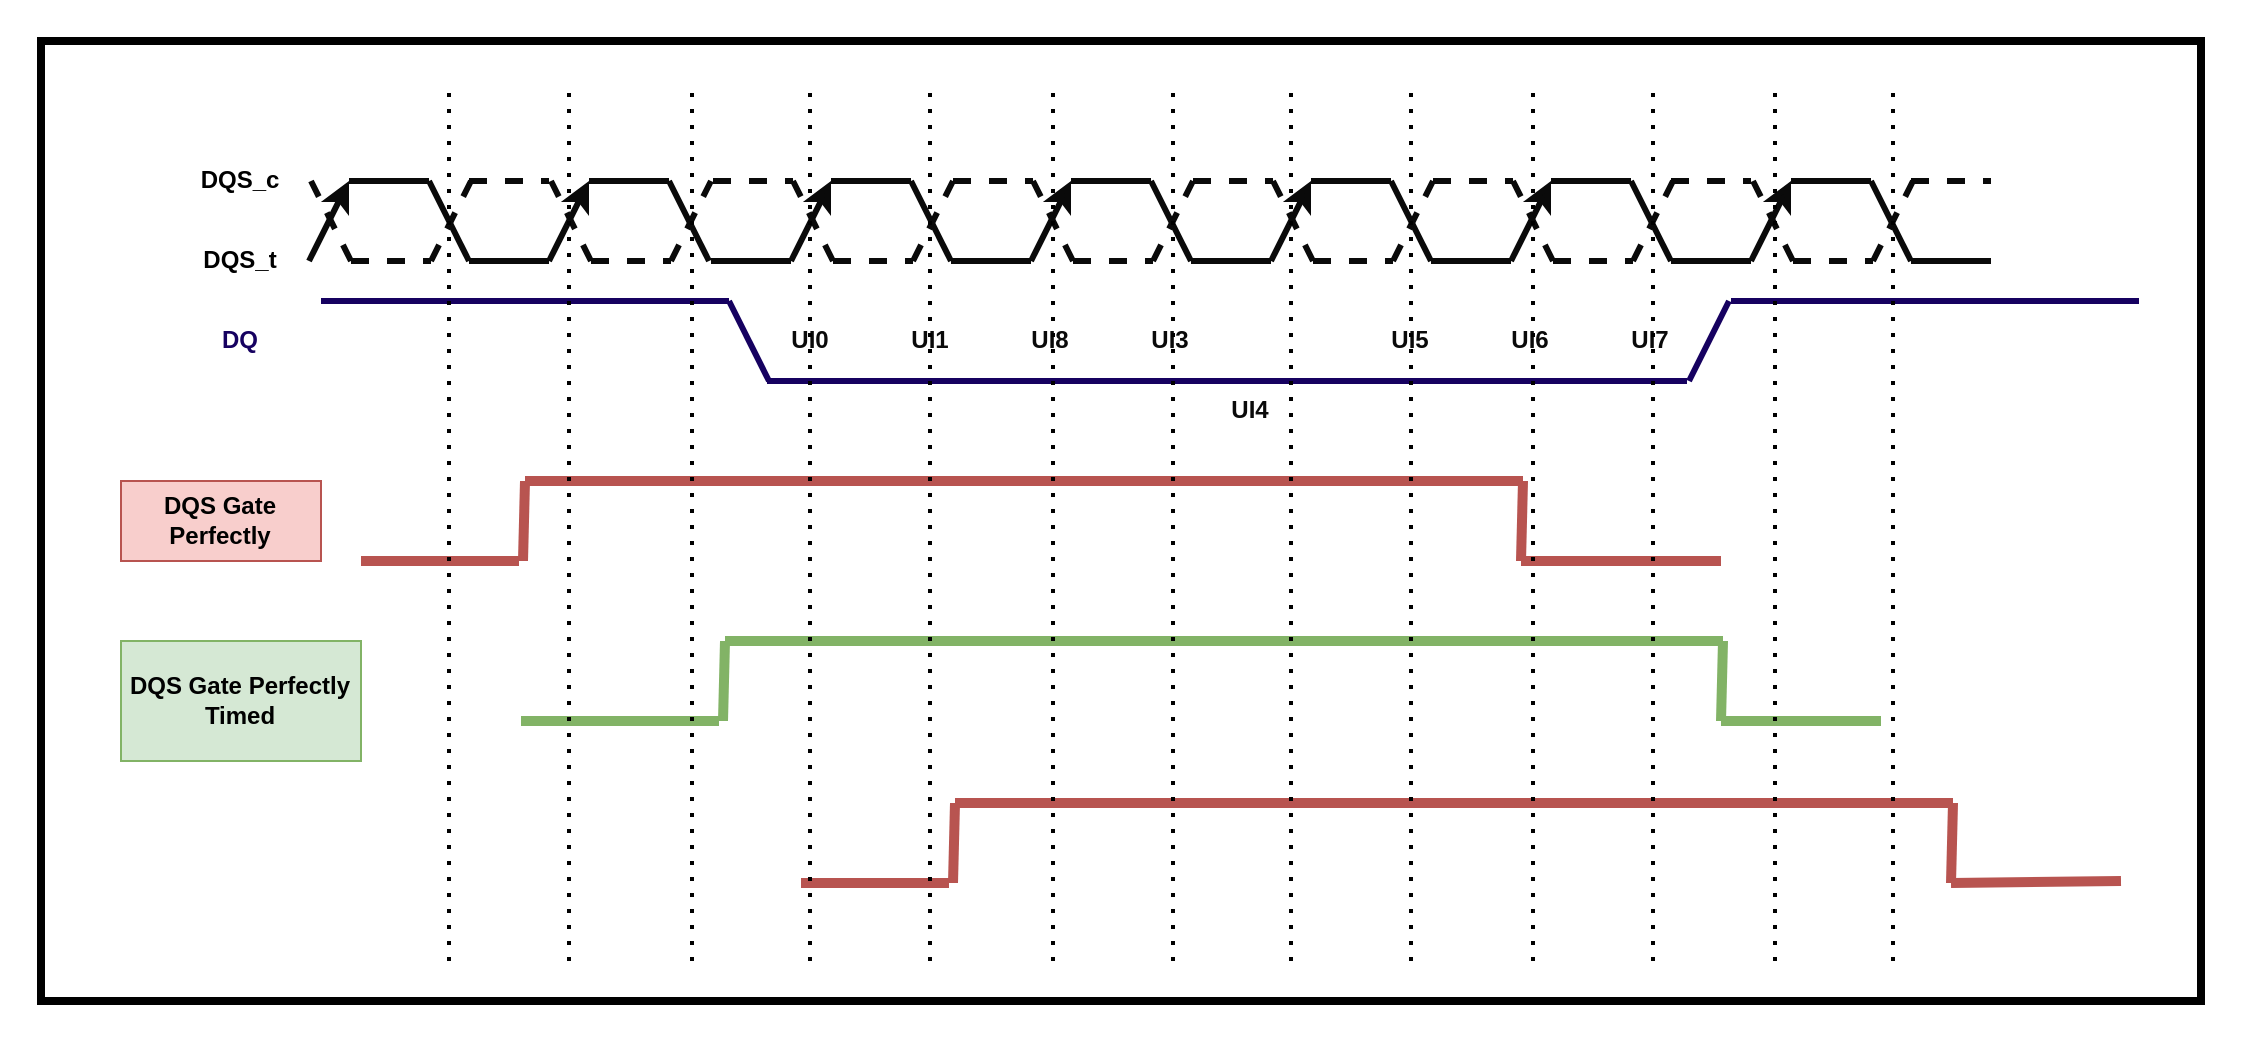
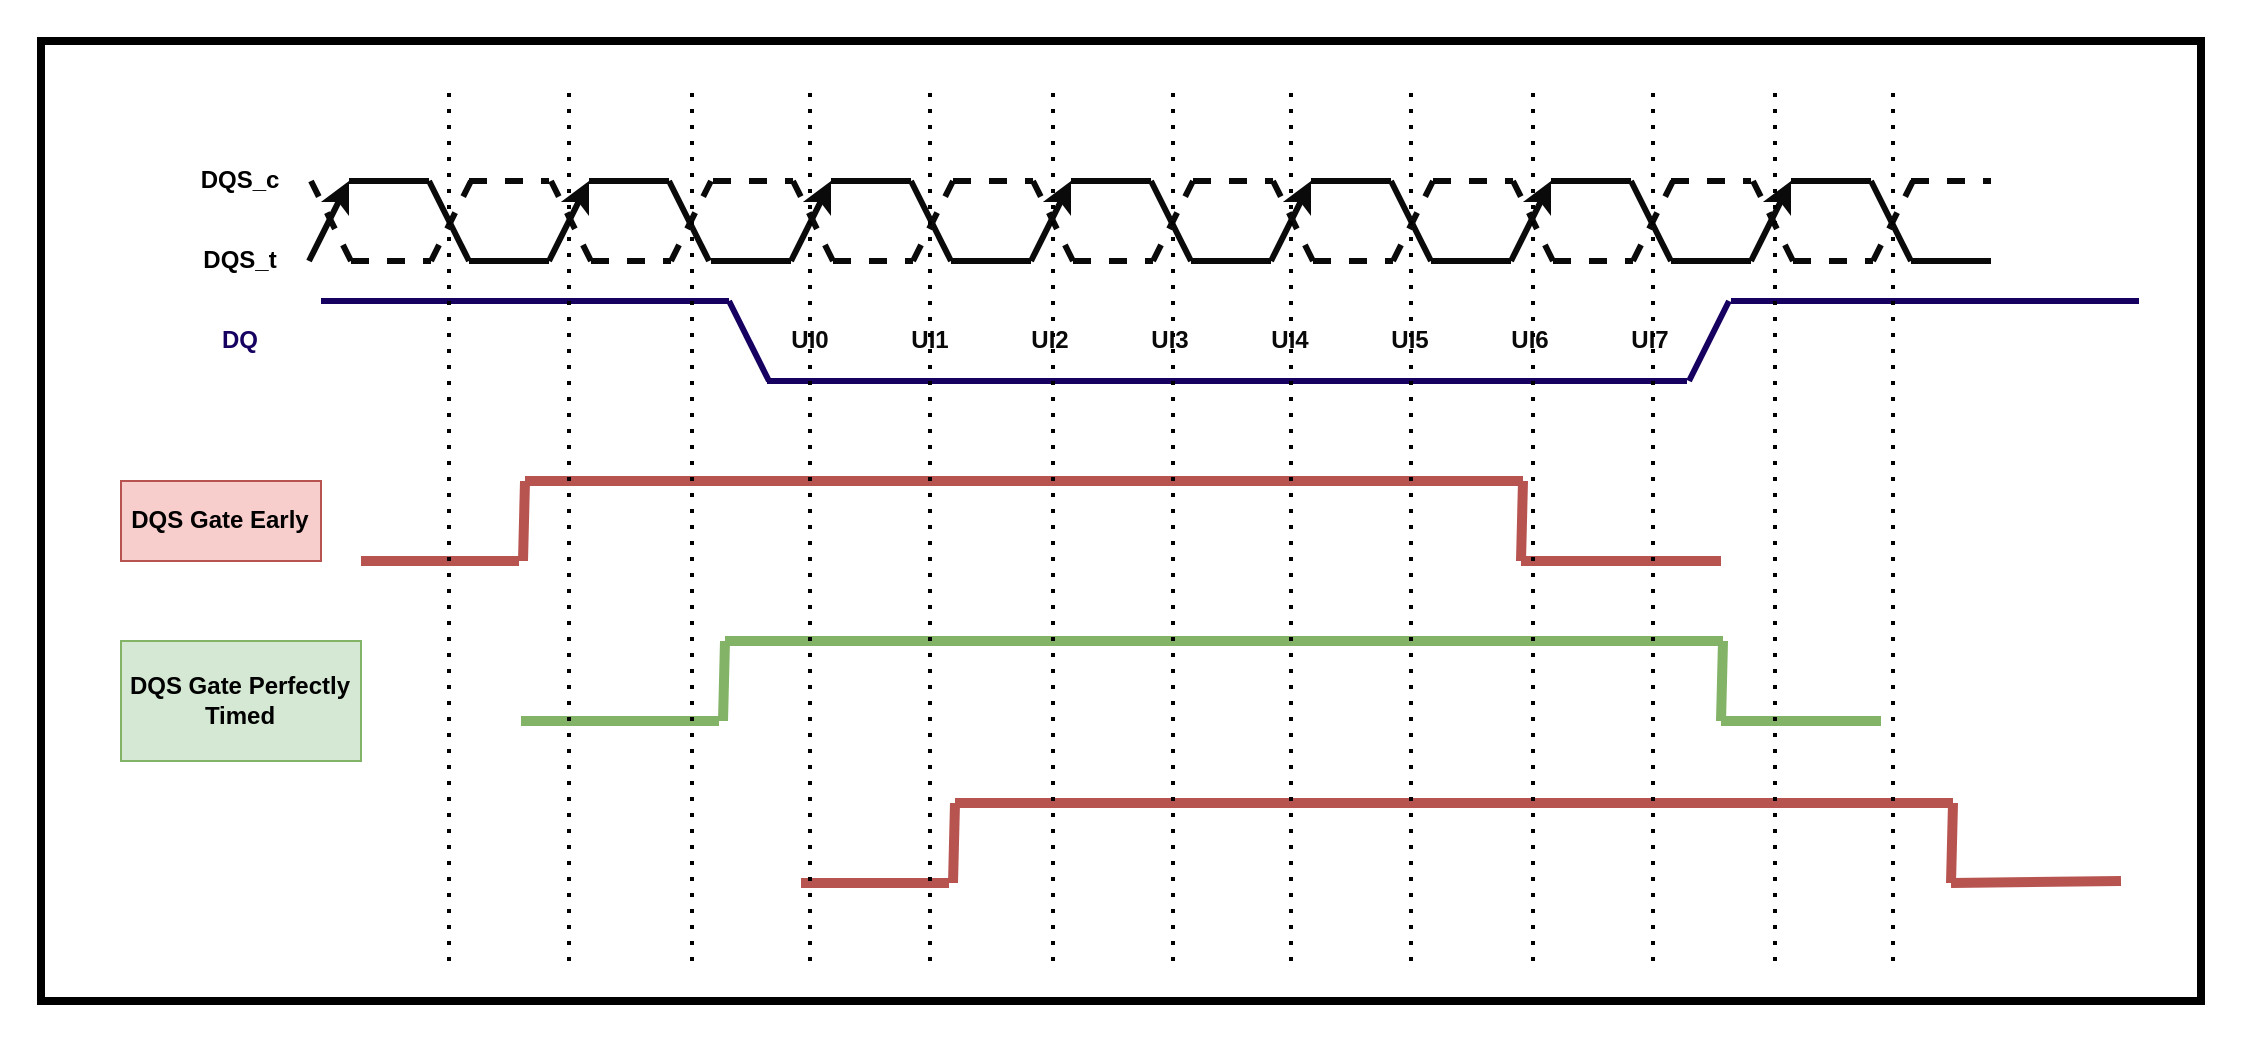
(1051, 341) -> (1051, 341)
(1251, 411) -> (1291, 341)
(221, 521) -> (221, 521)
